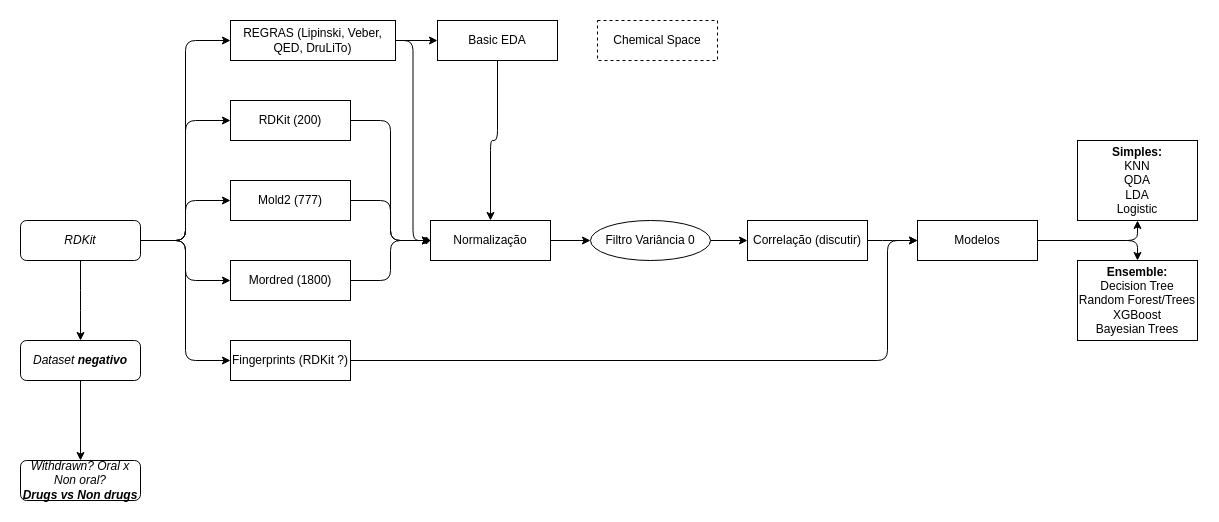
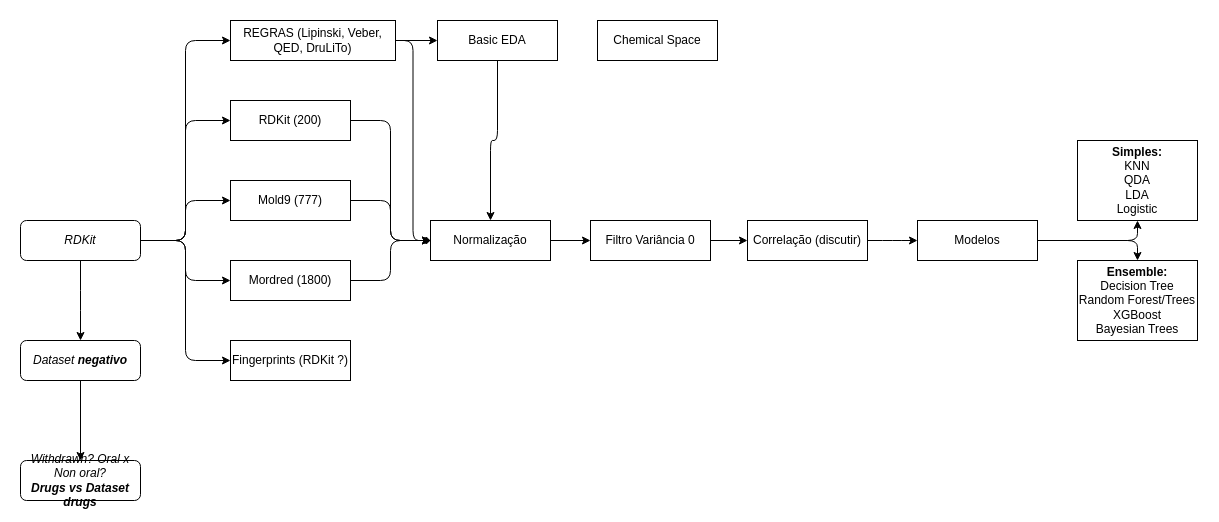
(658, 41) -> (658, 41)
(291, 201) -> (291, 201)
(651, 241) -> (651, 241)
(672, 361) -> none
(81, 481) -> (81, 481)
